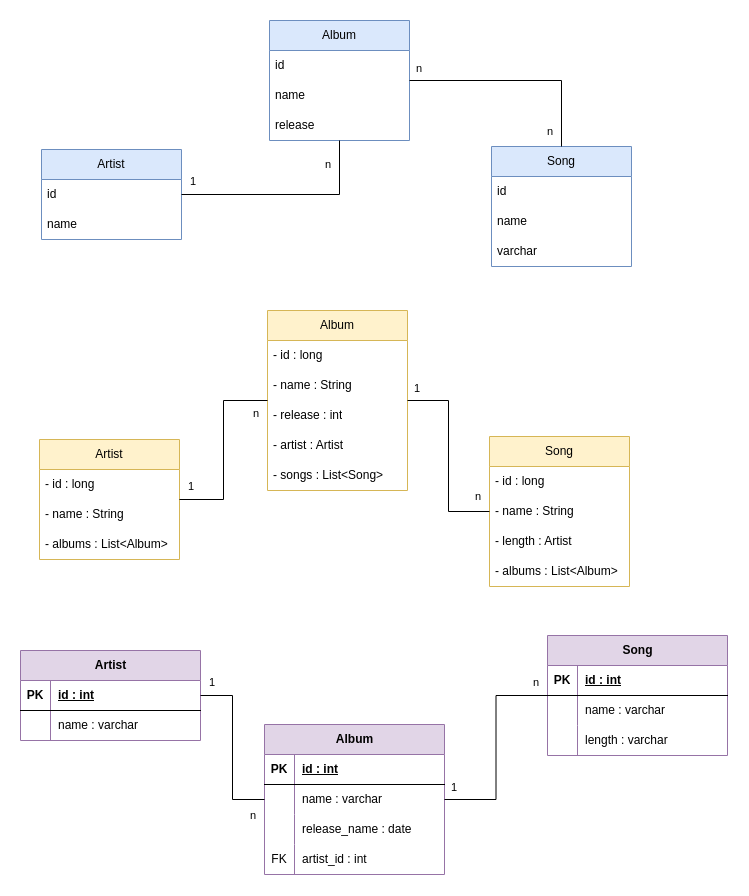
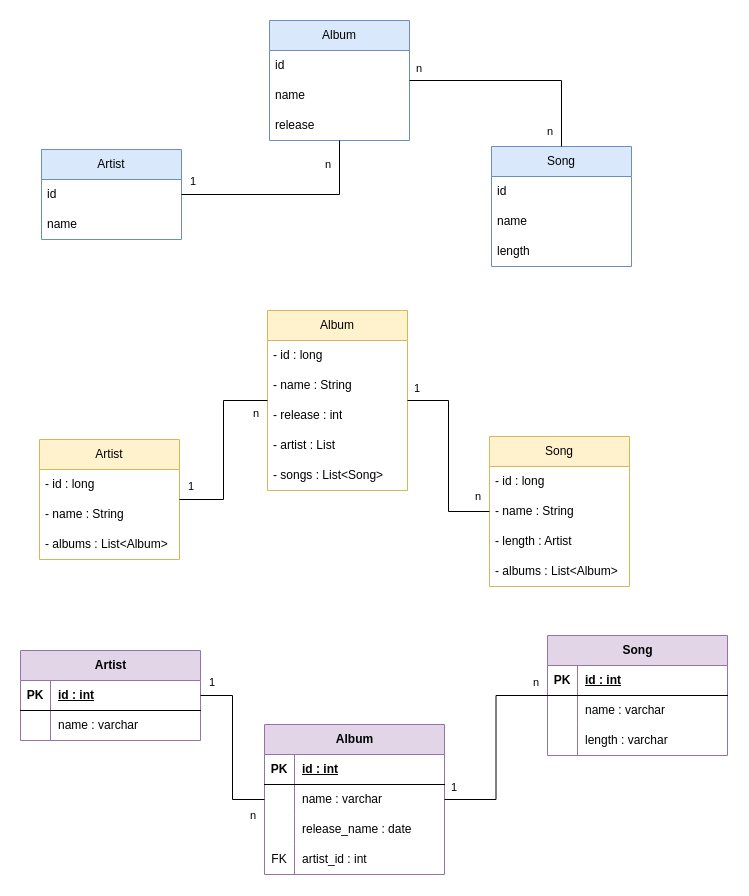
(521, 252) -> (516, 252)
(321, 446) -> (315, 446)
